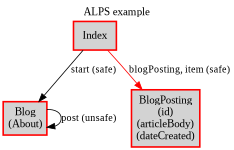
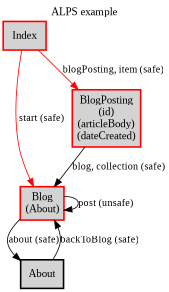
(64, 73) -> (16, 116)
none -> (72, 164)
none -> (42, 274)
